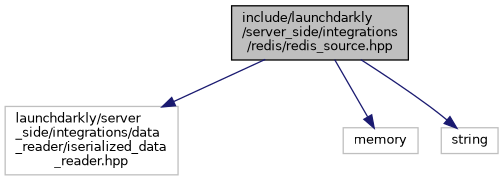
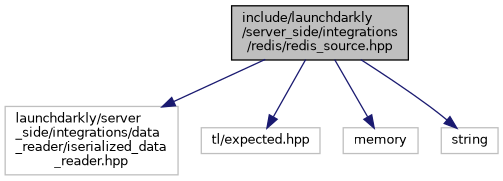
none -> (261, 141)
